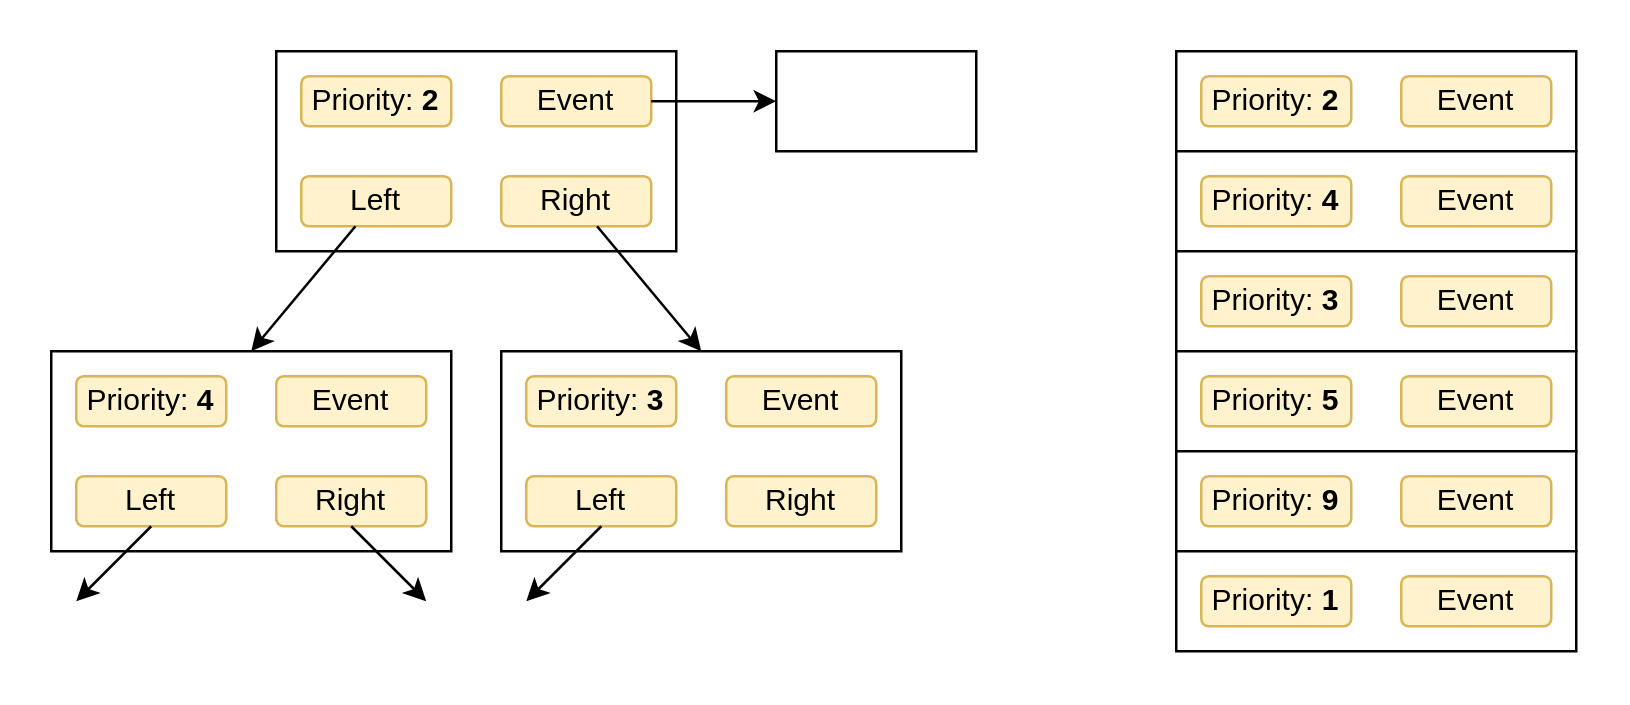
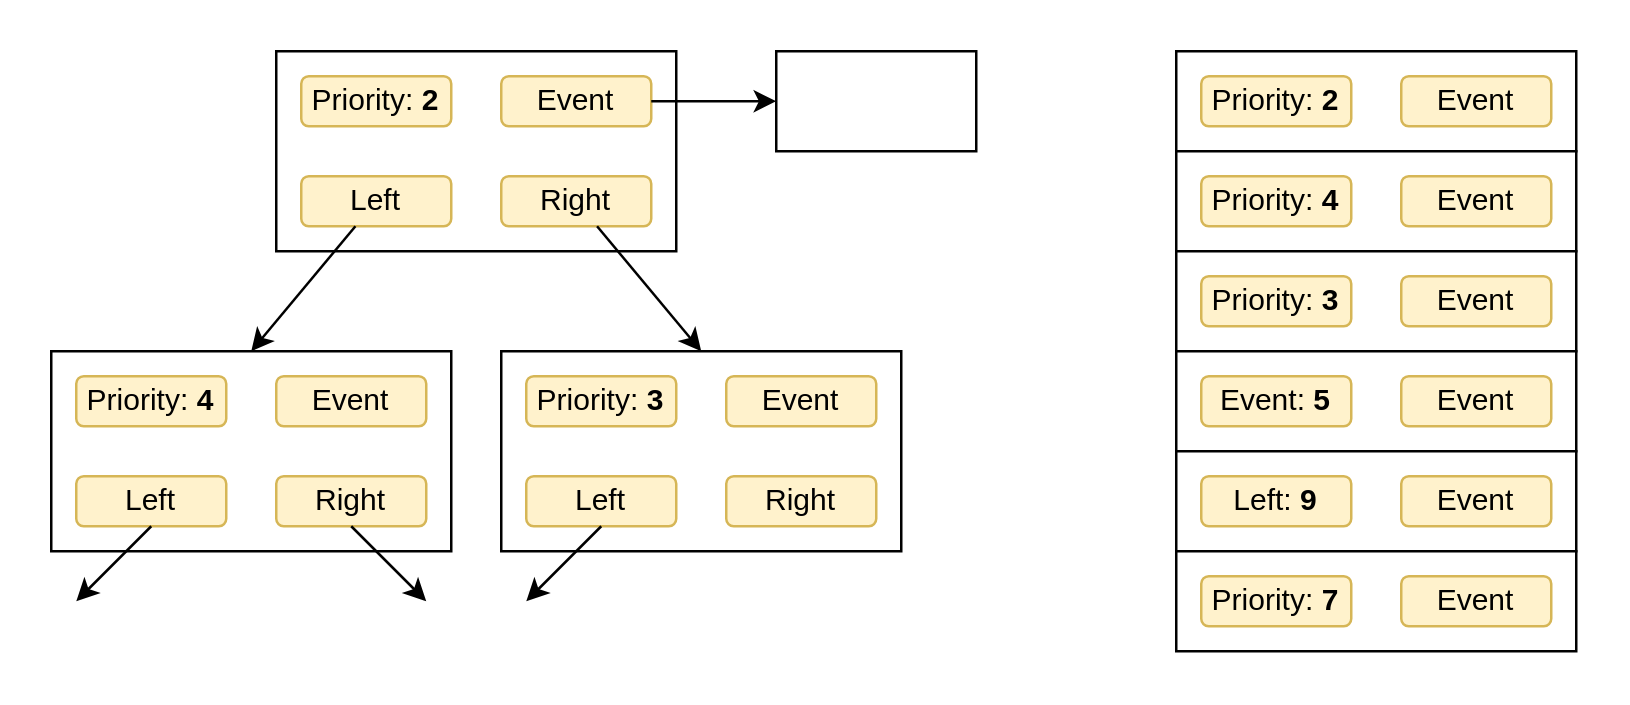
(1276, 401) -> (1276, 401)
(1276, 501) -> (1276, 501)
(1276, 601) -> (1276, 601)
